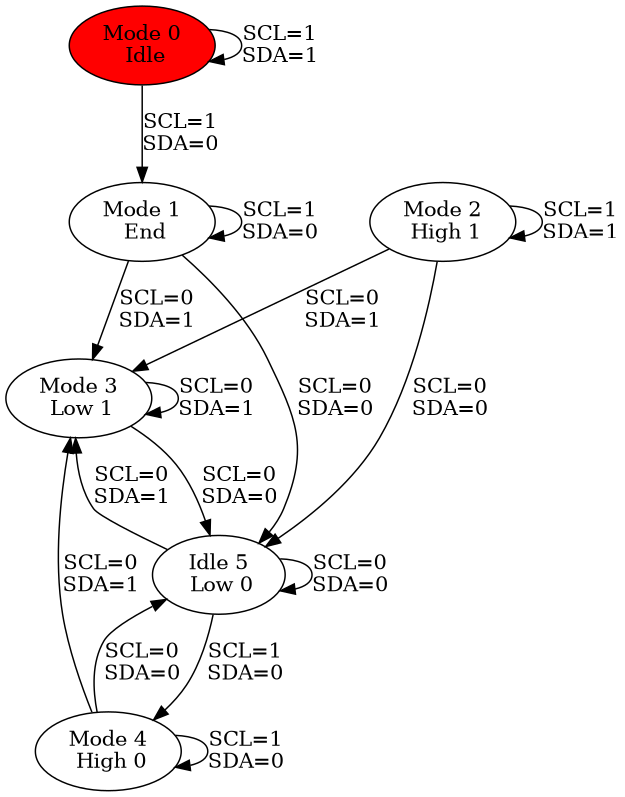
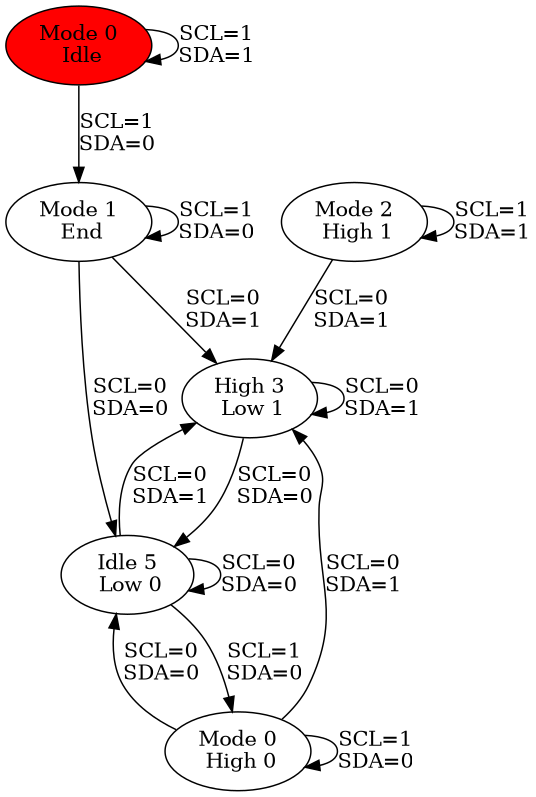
(79, 398) -> (250, 398)
(389, 419) -> none
(108, 751) -> (238, 751)
